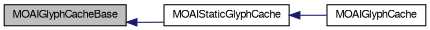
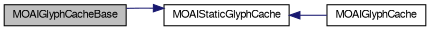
(151, 22) -> (140, 8)
